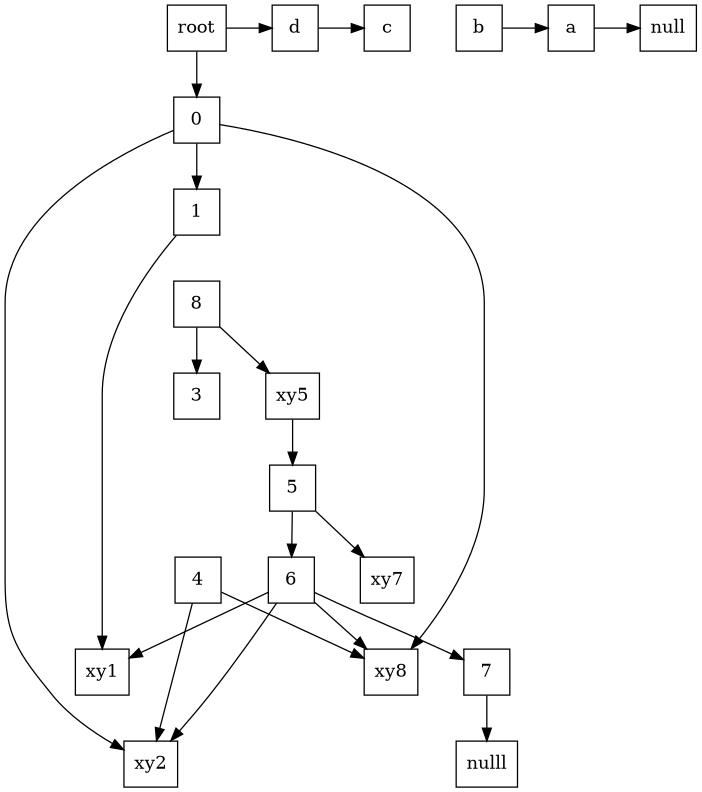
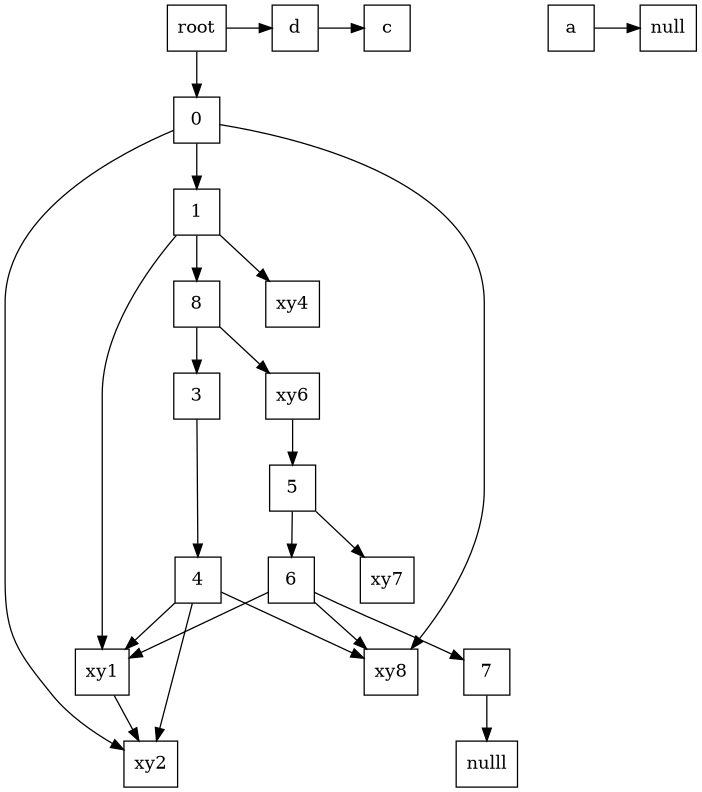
(479, 28) -> none
none -> (197, 252)
none -> (293, 304)
(293, 396) -> (293, 396)
none -> (197, 482)
none -> (155, 622)
(230, 669) -> (123, 713)
